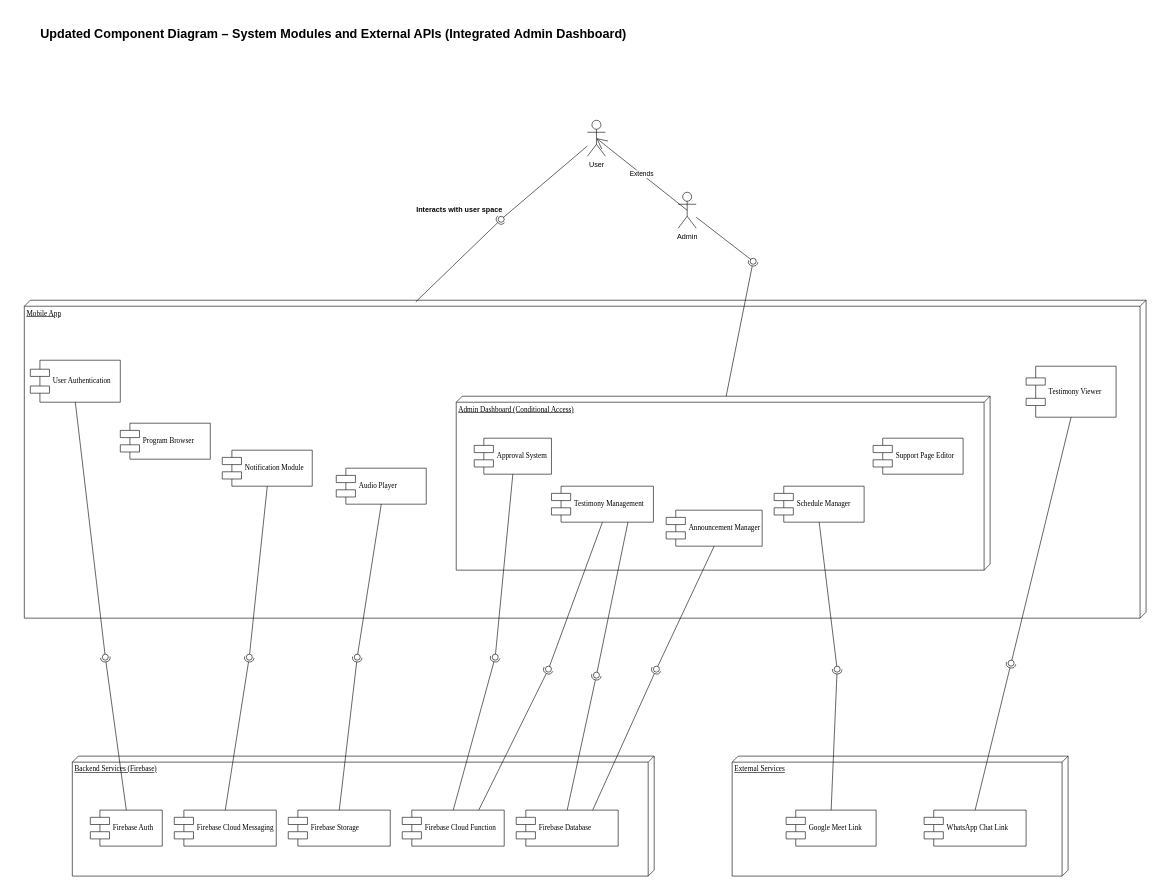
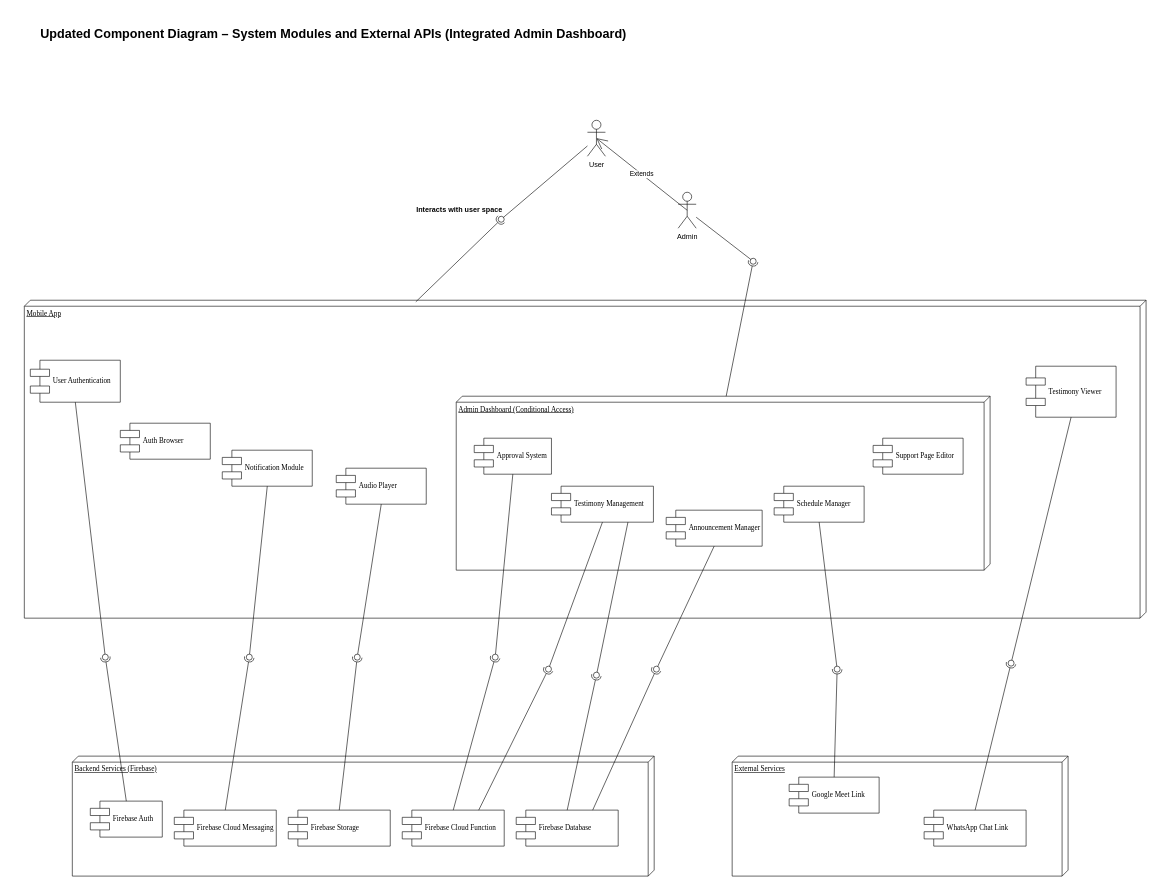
(172, 441) -> (166, 441)
(126, 828) -> (126, 819)
(831, 828) -> (834, 795)
